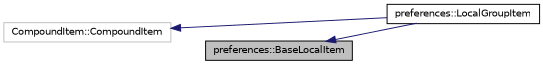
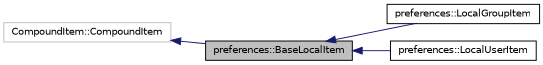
(284, 23) -> (193, 42)
none -> (463, 51)
